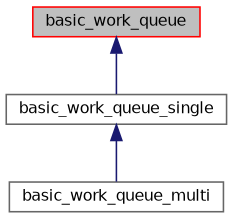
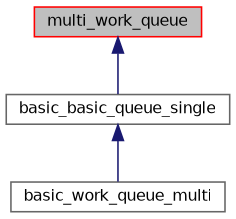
(116, 22) -> (118, 22)
(116, 109) -> (118, 109)
